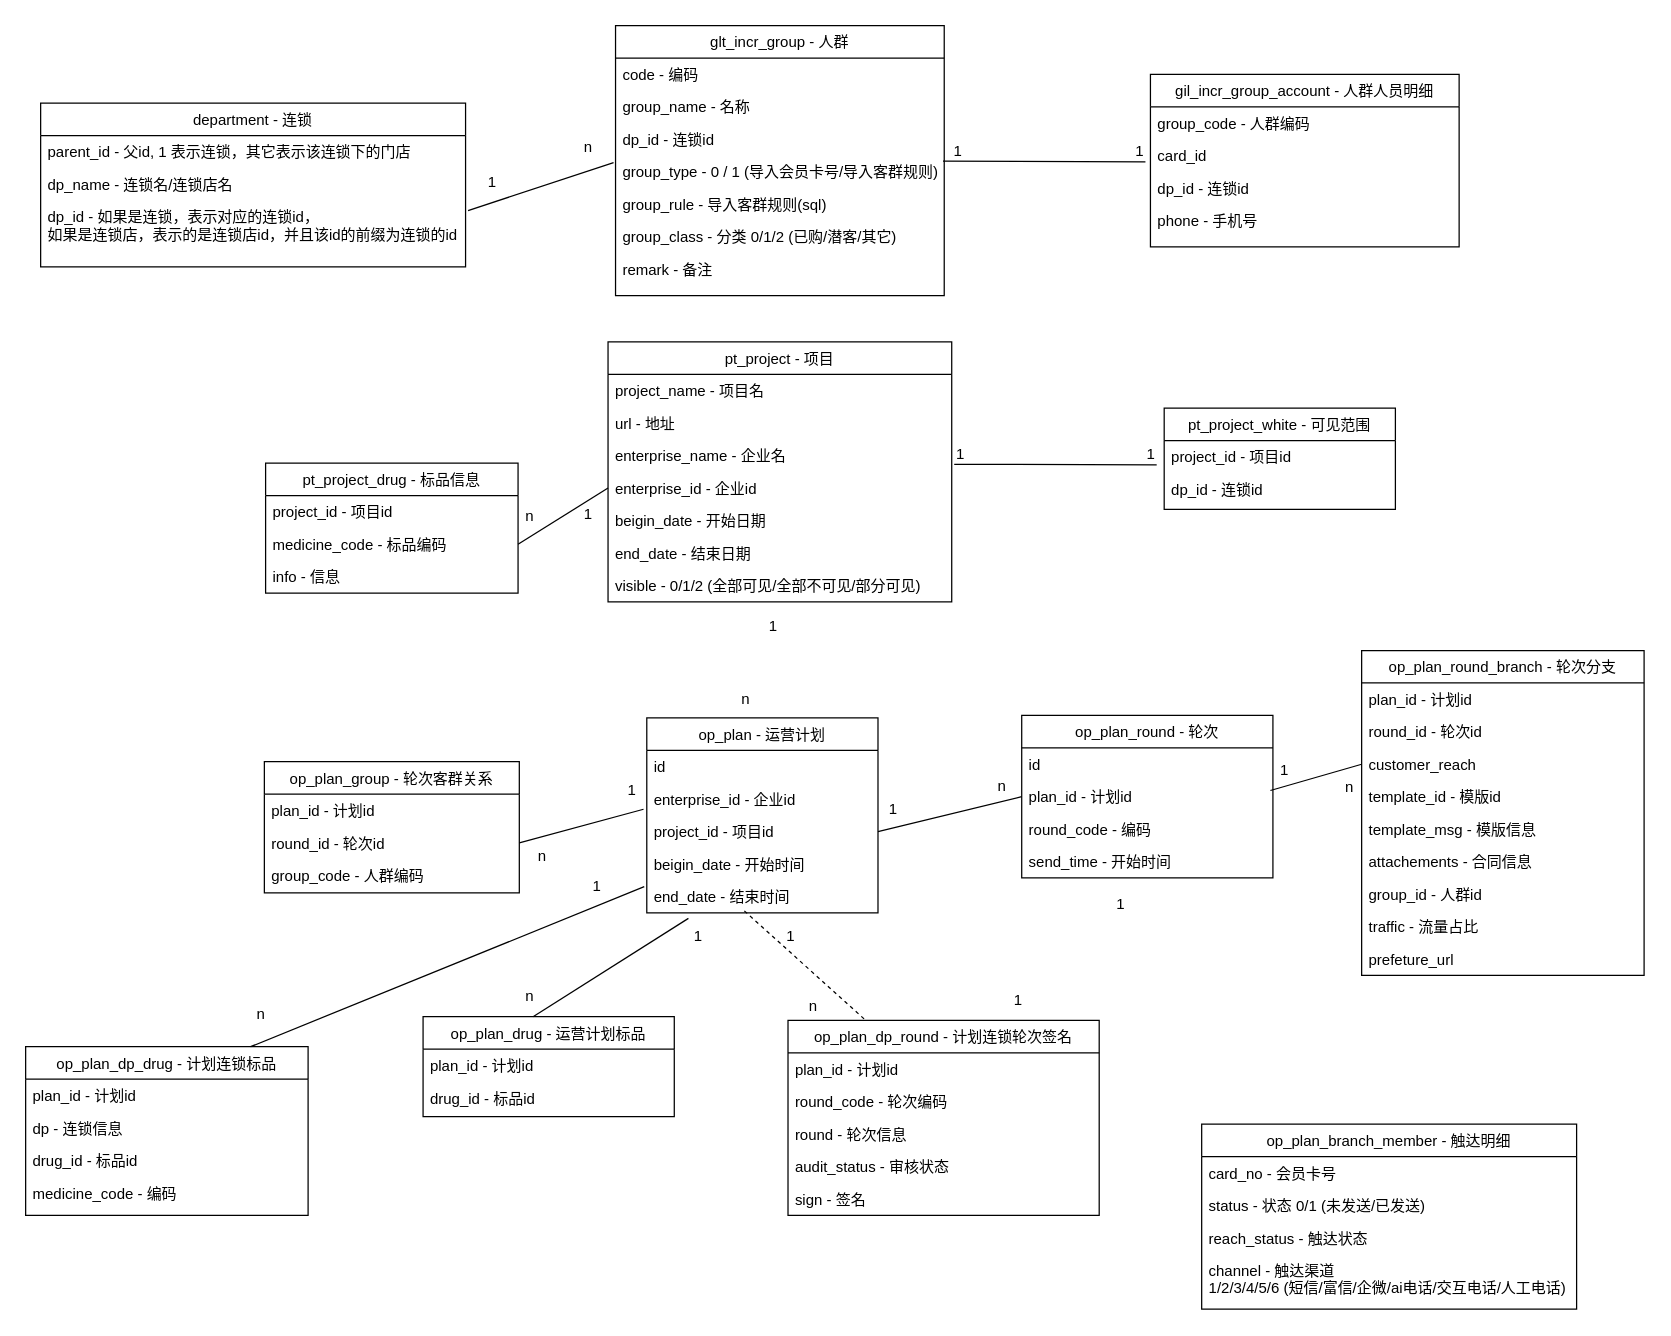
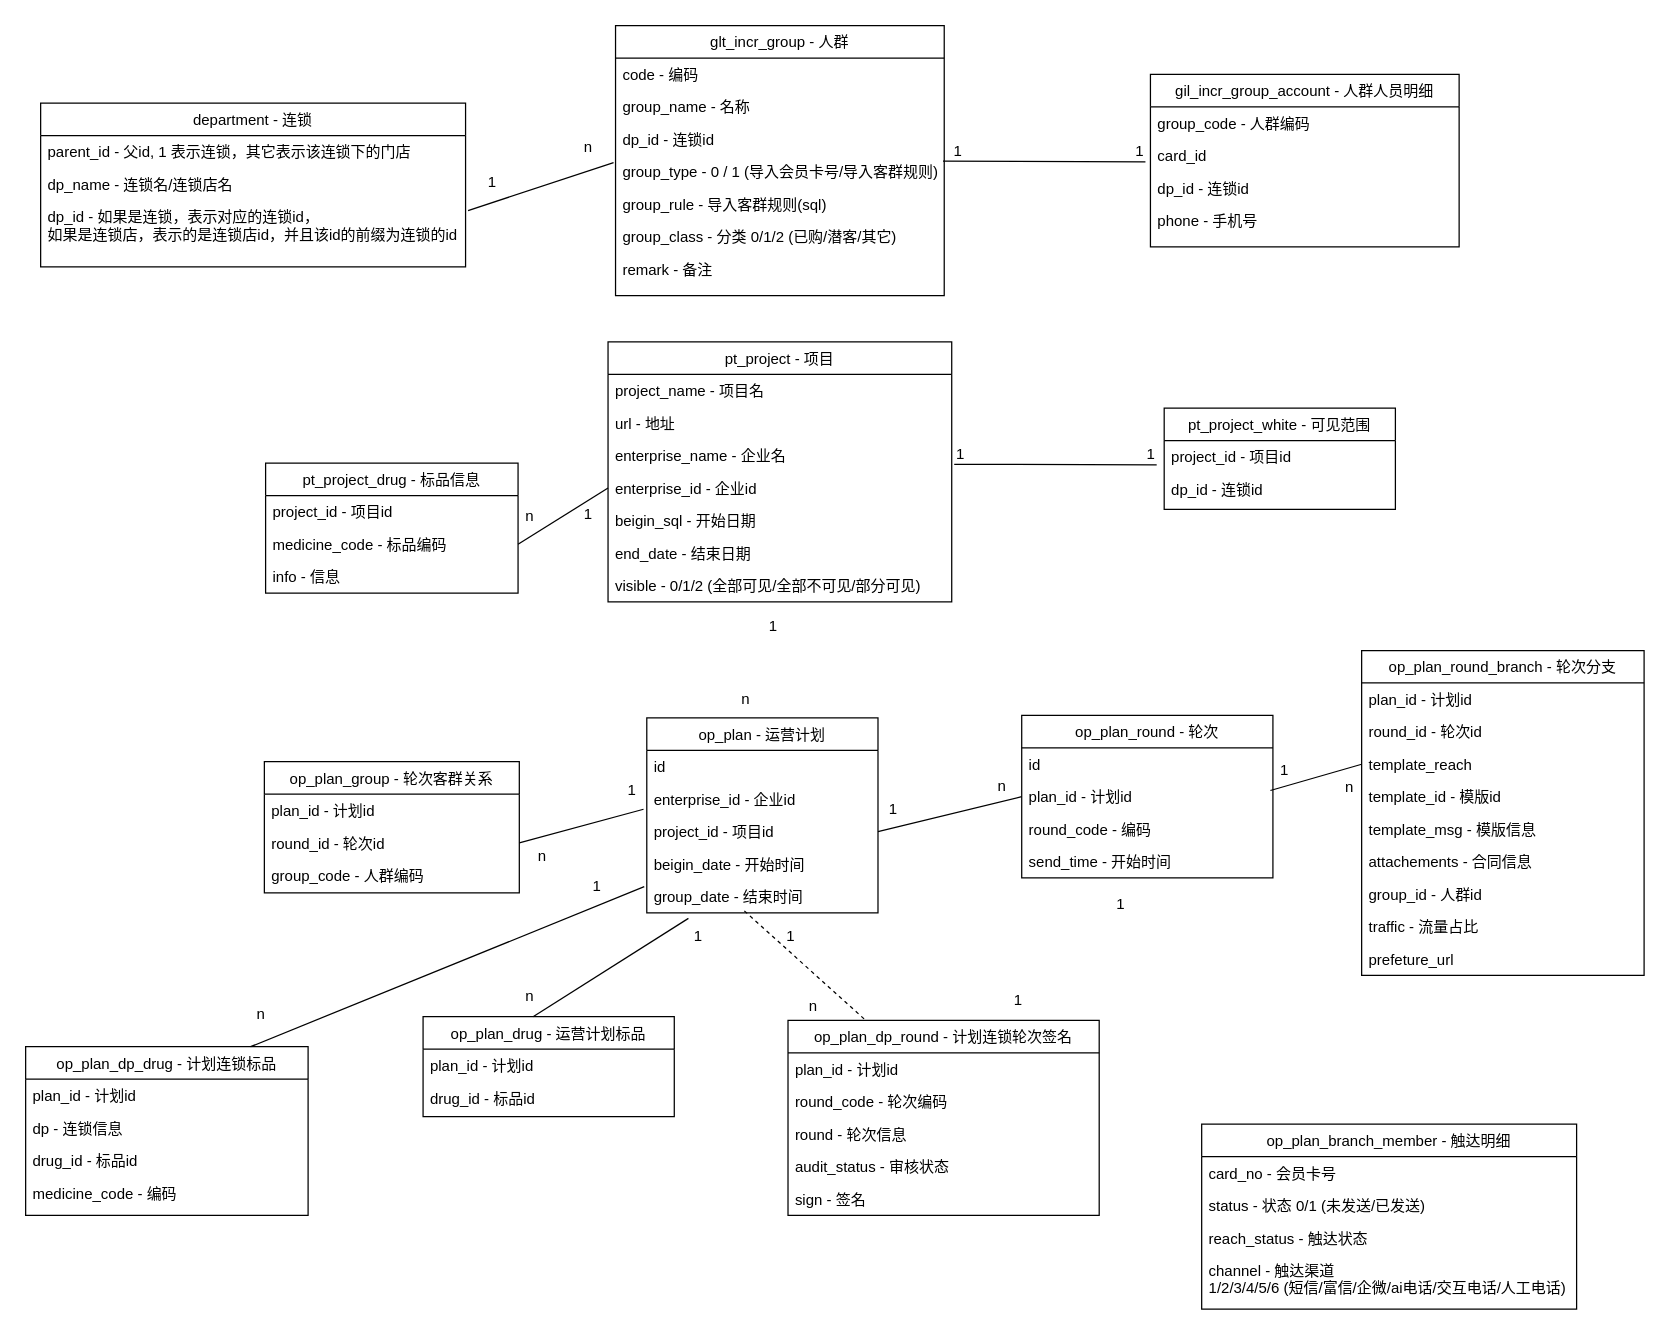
(696, 521) -> (690, 521)
(1428, 765) -> (1426, 765)
(726, 898) -> (734, 898)
